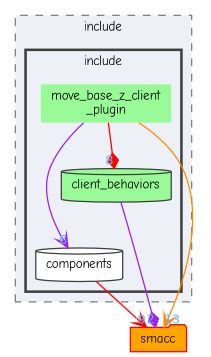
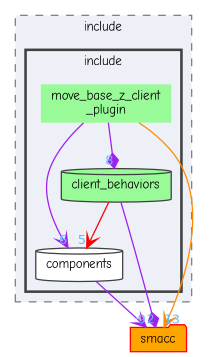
(110, 138) -> (110, 138)
none -> (101, 219)
(117, 300) -> (117, 300)
